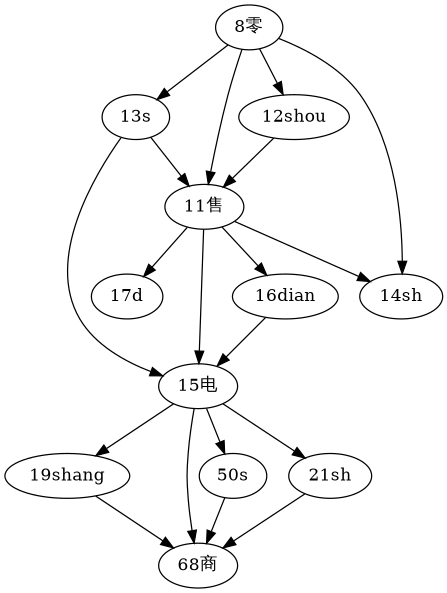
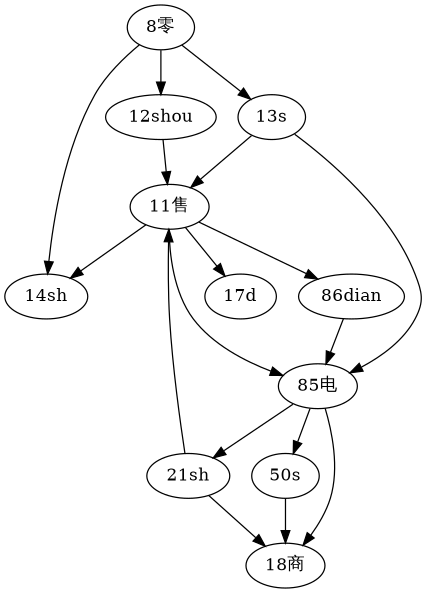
(224, 110) -> (172, 348)
(285, 297) -> (352, 297)
(198, 386) -> (318, 386)
(67, 476) -> none
(198, 566) -> (285, 566)
